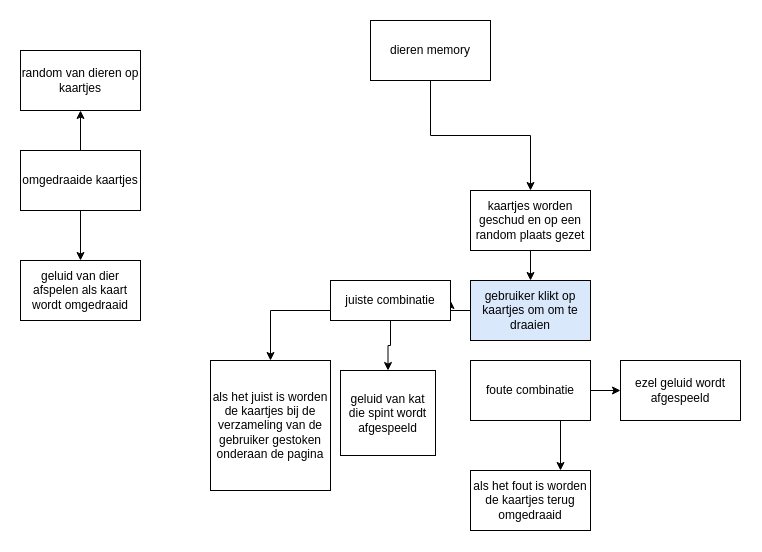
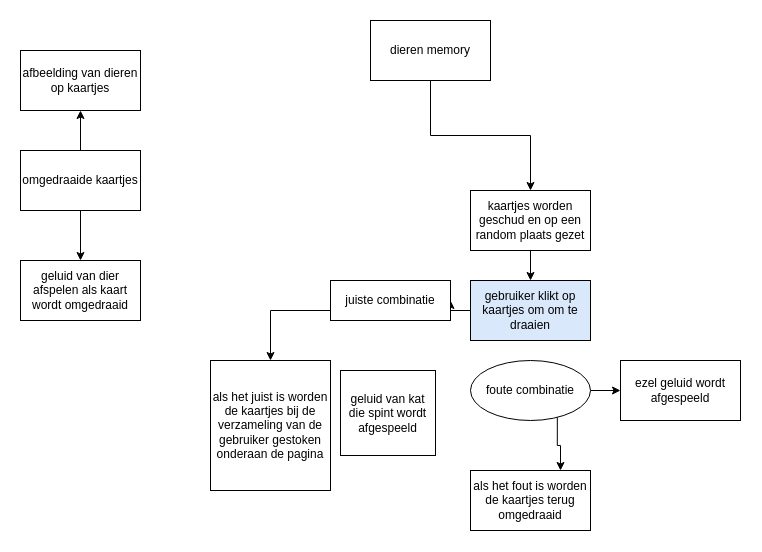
(81, 81) -> (81, 81)
(391, 343) -> none
(531, 391) -> (531, 391)
